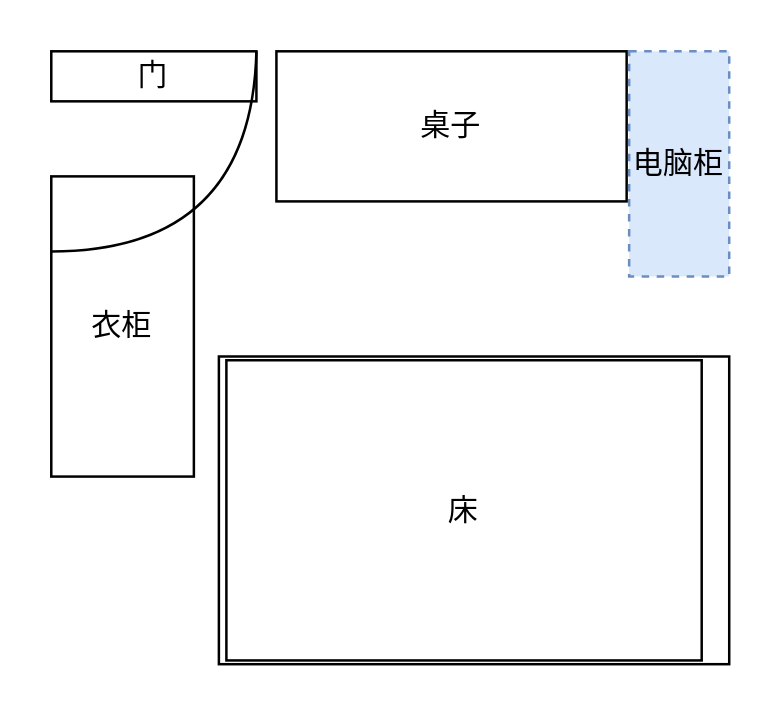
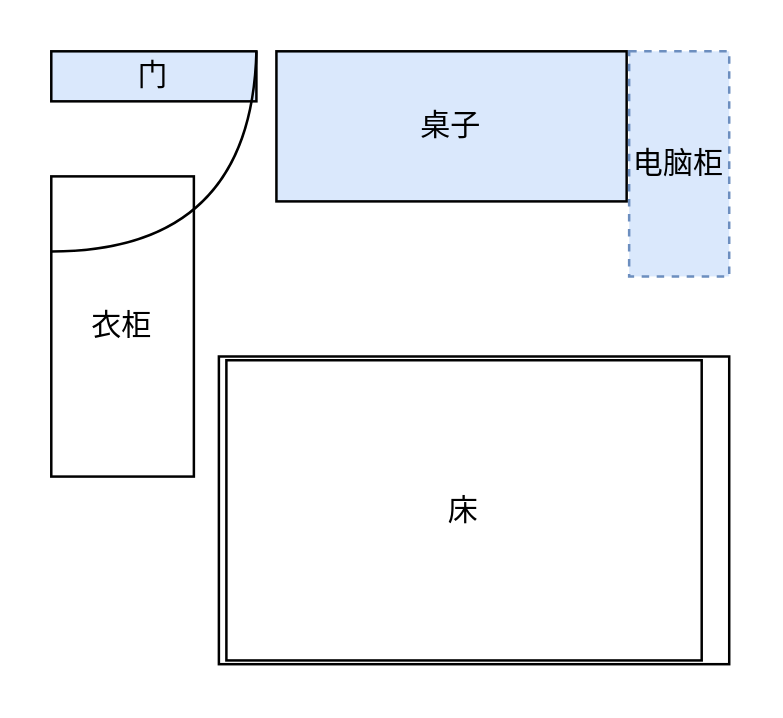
(154, 76) -> (154, 76)
(451, 126) -> (451, 126)
